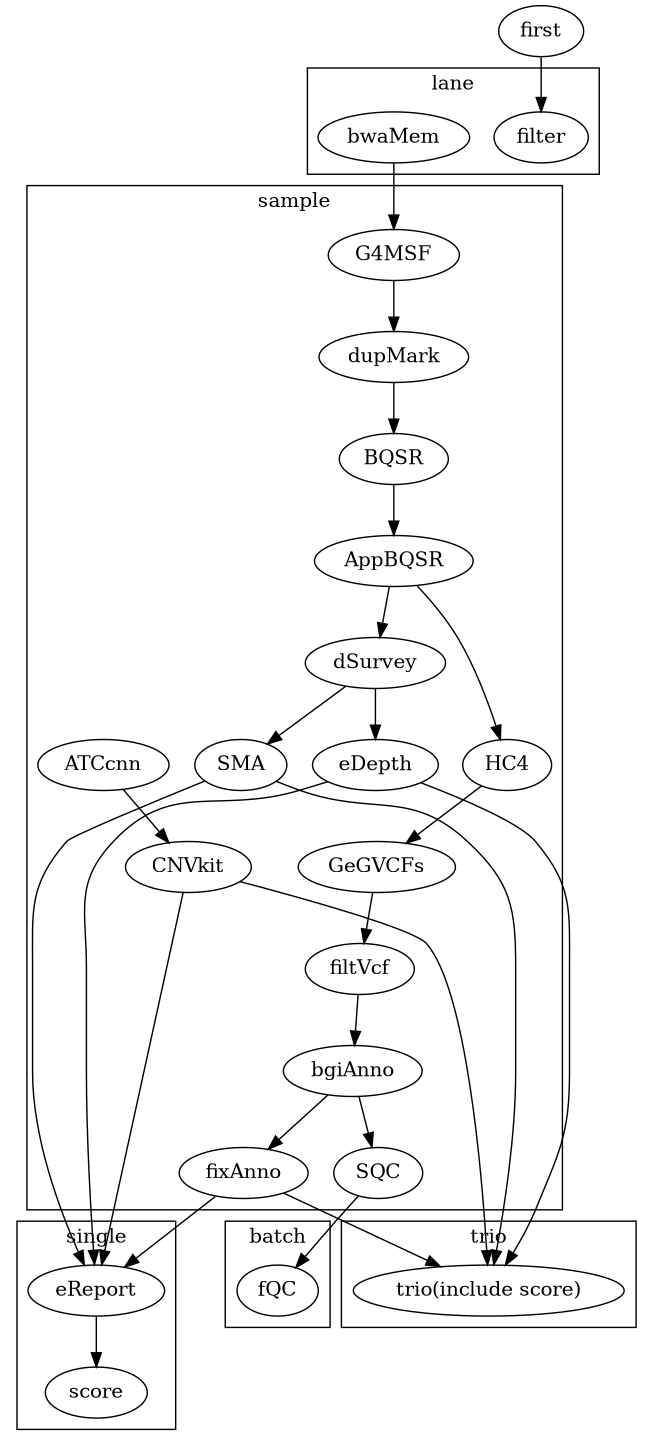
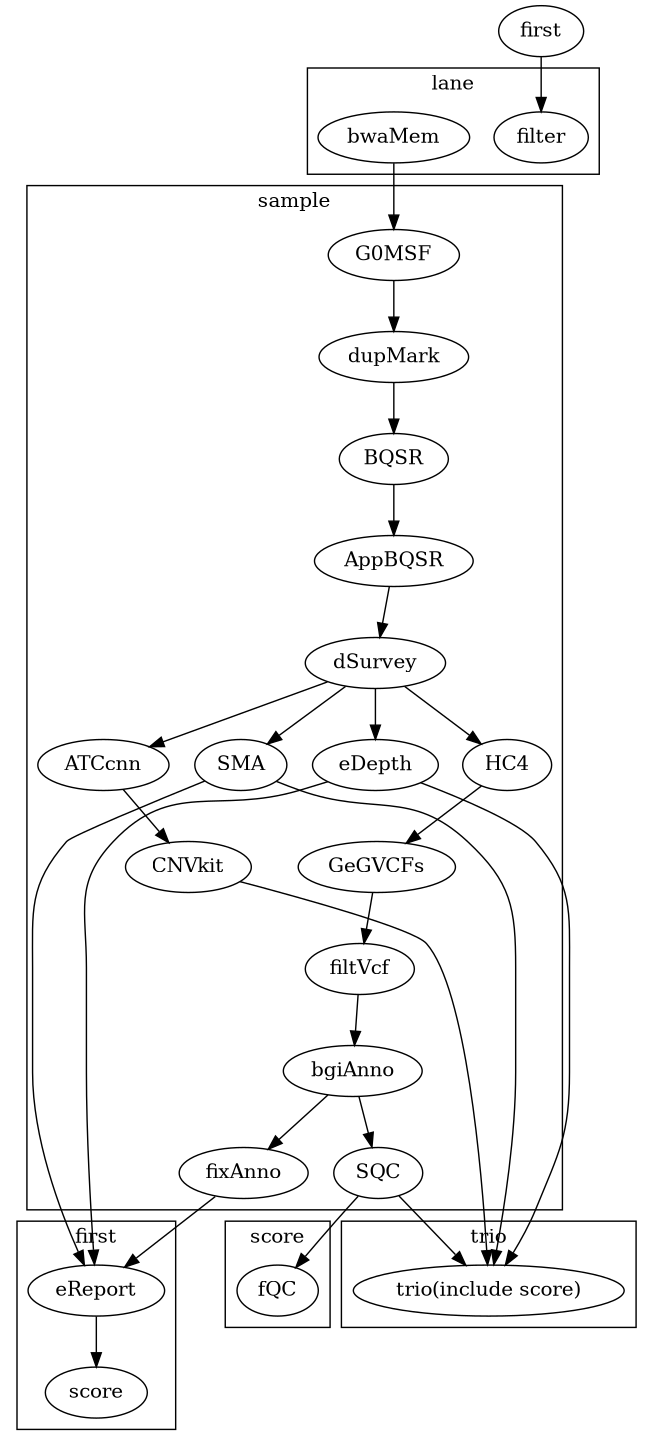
(394, 255) -> (394, 255)
(465, 651) -> (437, 711)
none -> (245, 712)
(144, 1072) -> none
(363, 1230) -> (431, 1230)
(96, 1237) -> (96, 1237)
(278, 1237) -> (278, 1237)
